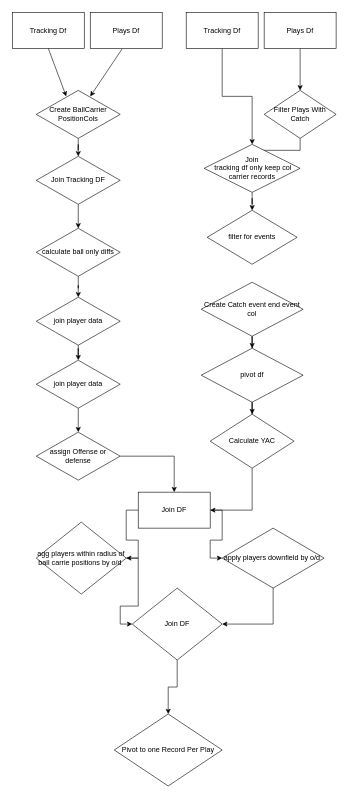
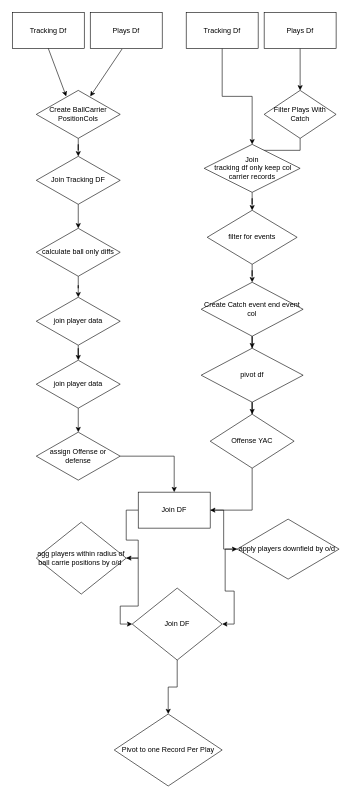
none -> (252, 273)
(252, 441) -> (252, 441)
(273, 558) -> (288, 549)
